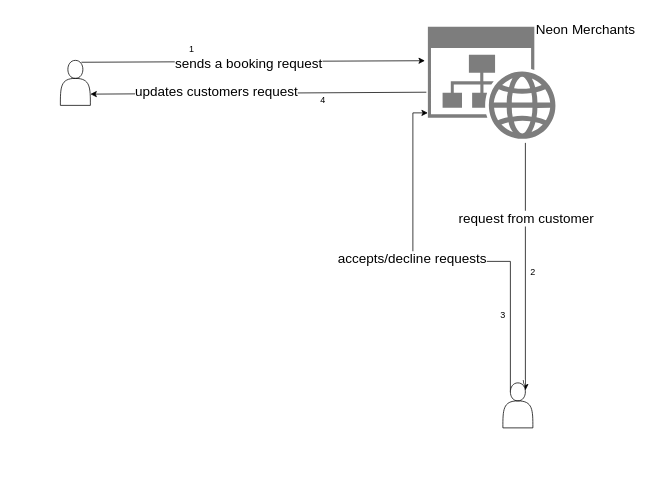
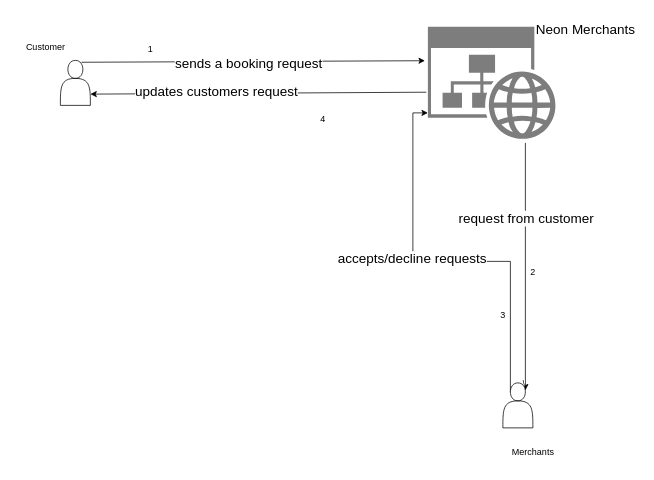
none -> (45, 48)
(192, 49) -> (150, 49)
(323, 100) -> (323, 119)
none -> (533, 453)
